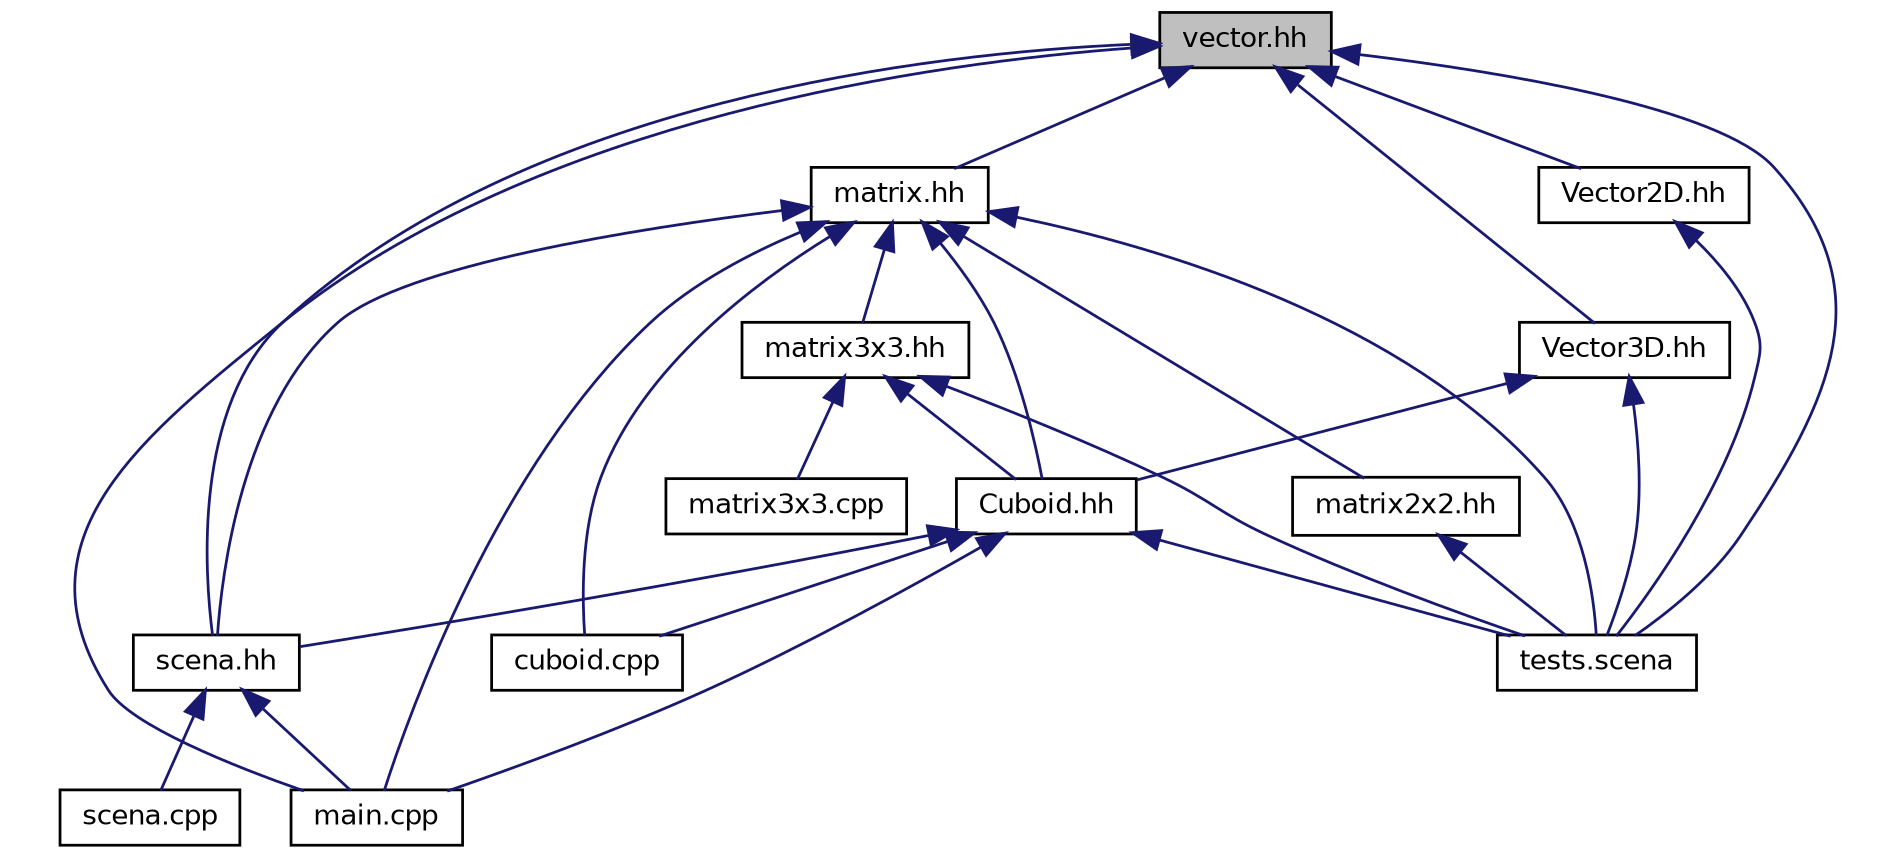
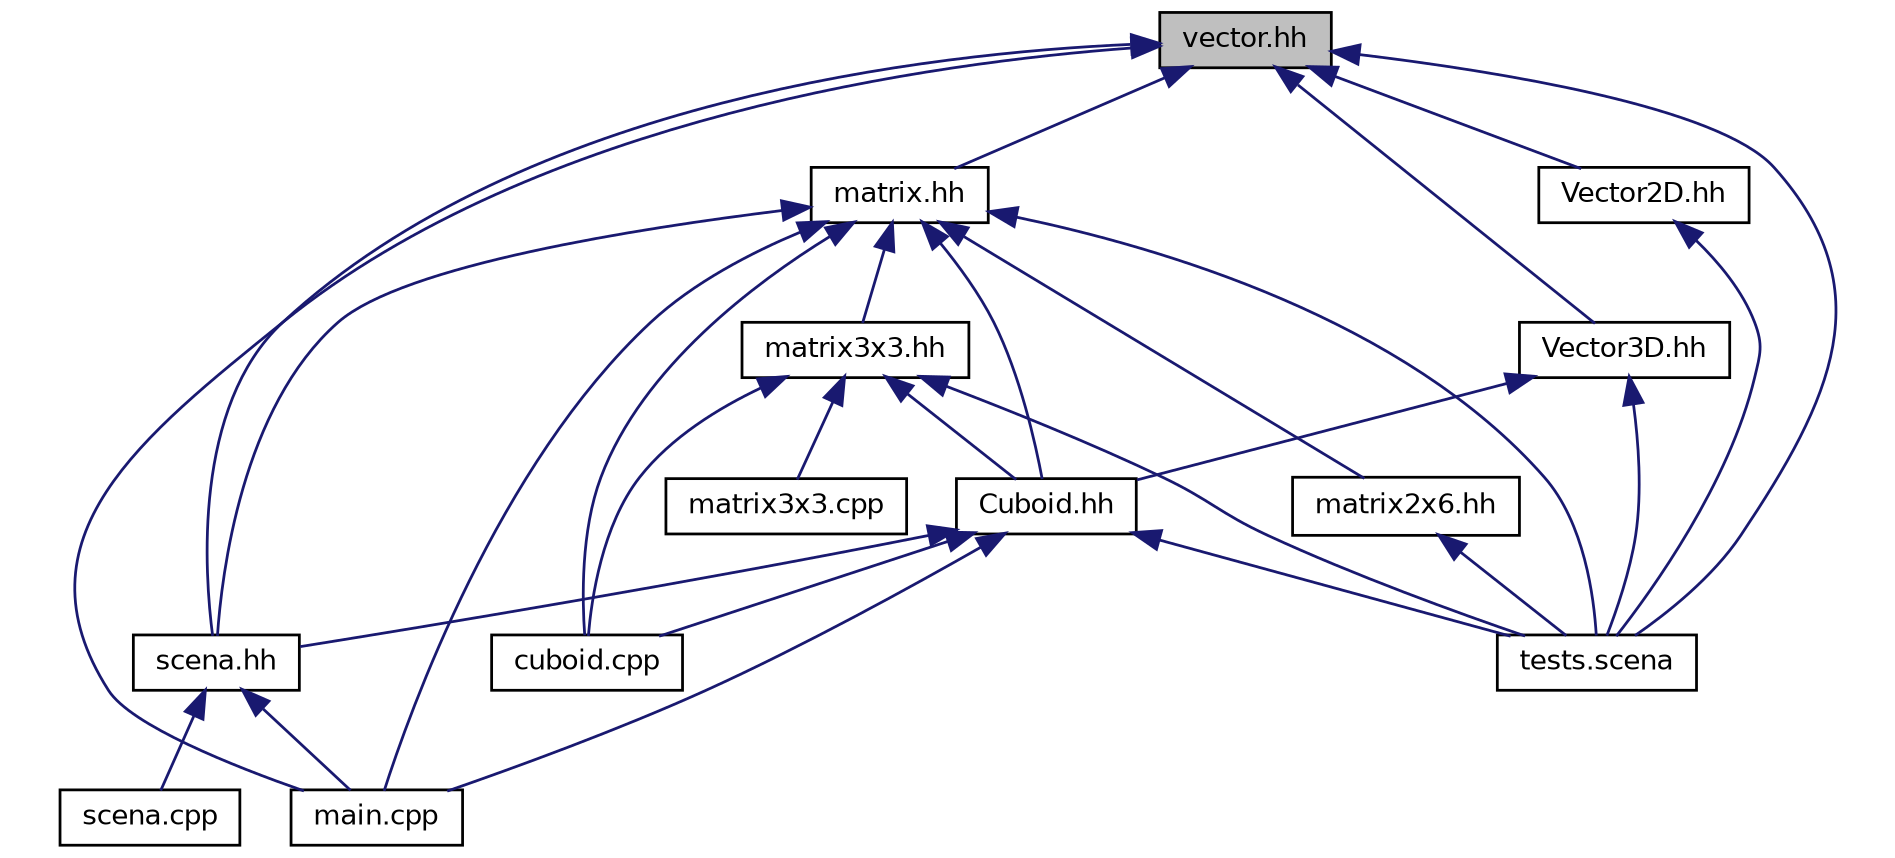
none -> (635, 484)
(1406, 506) -> (1406, 506)
